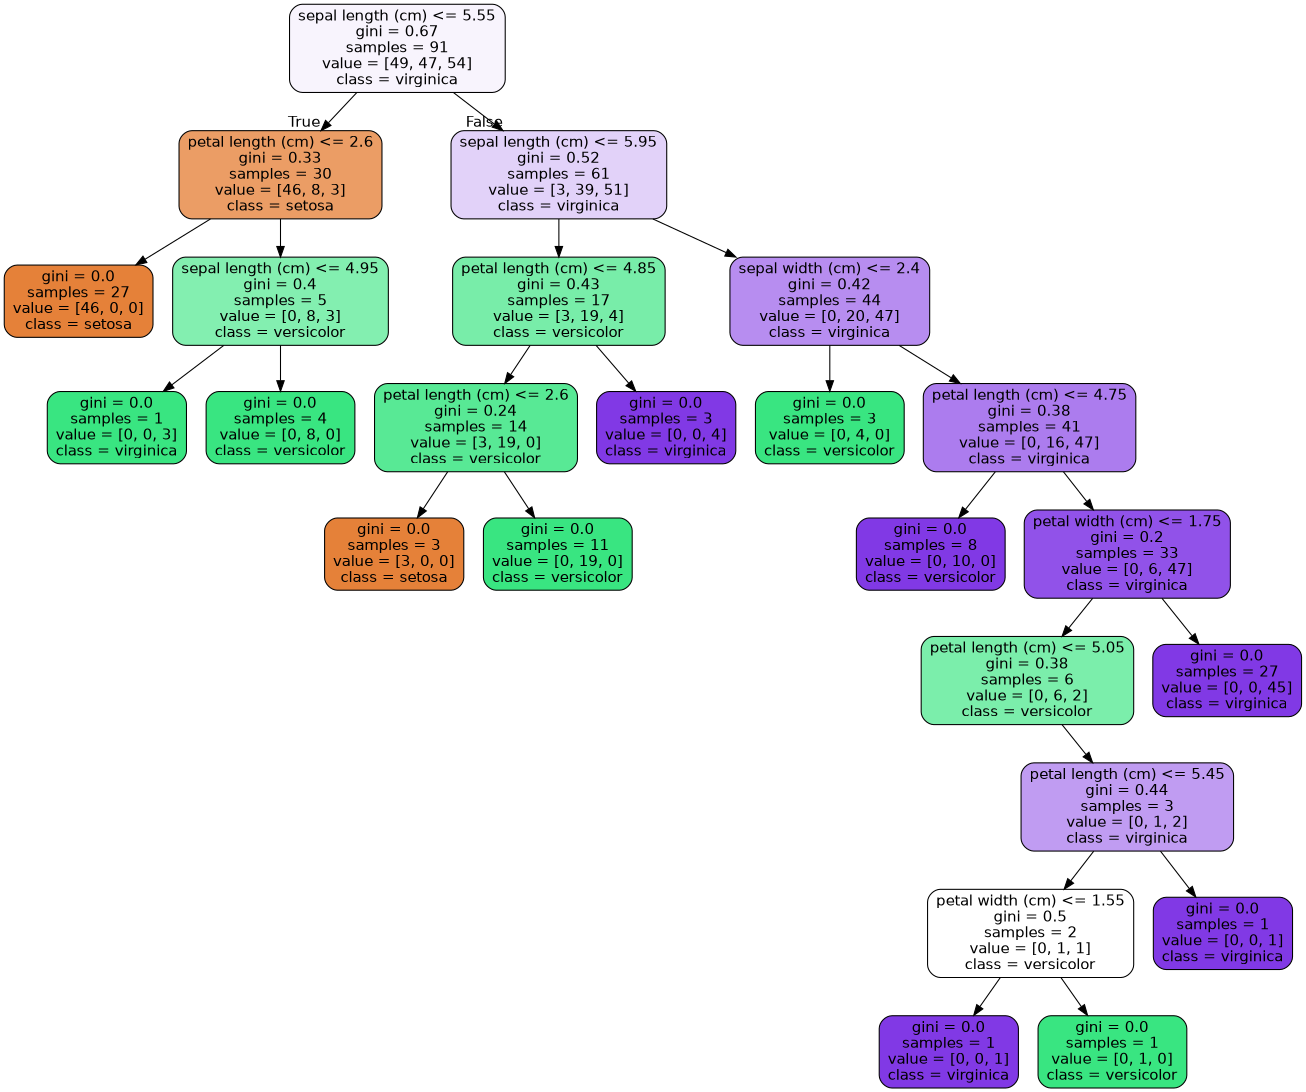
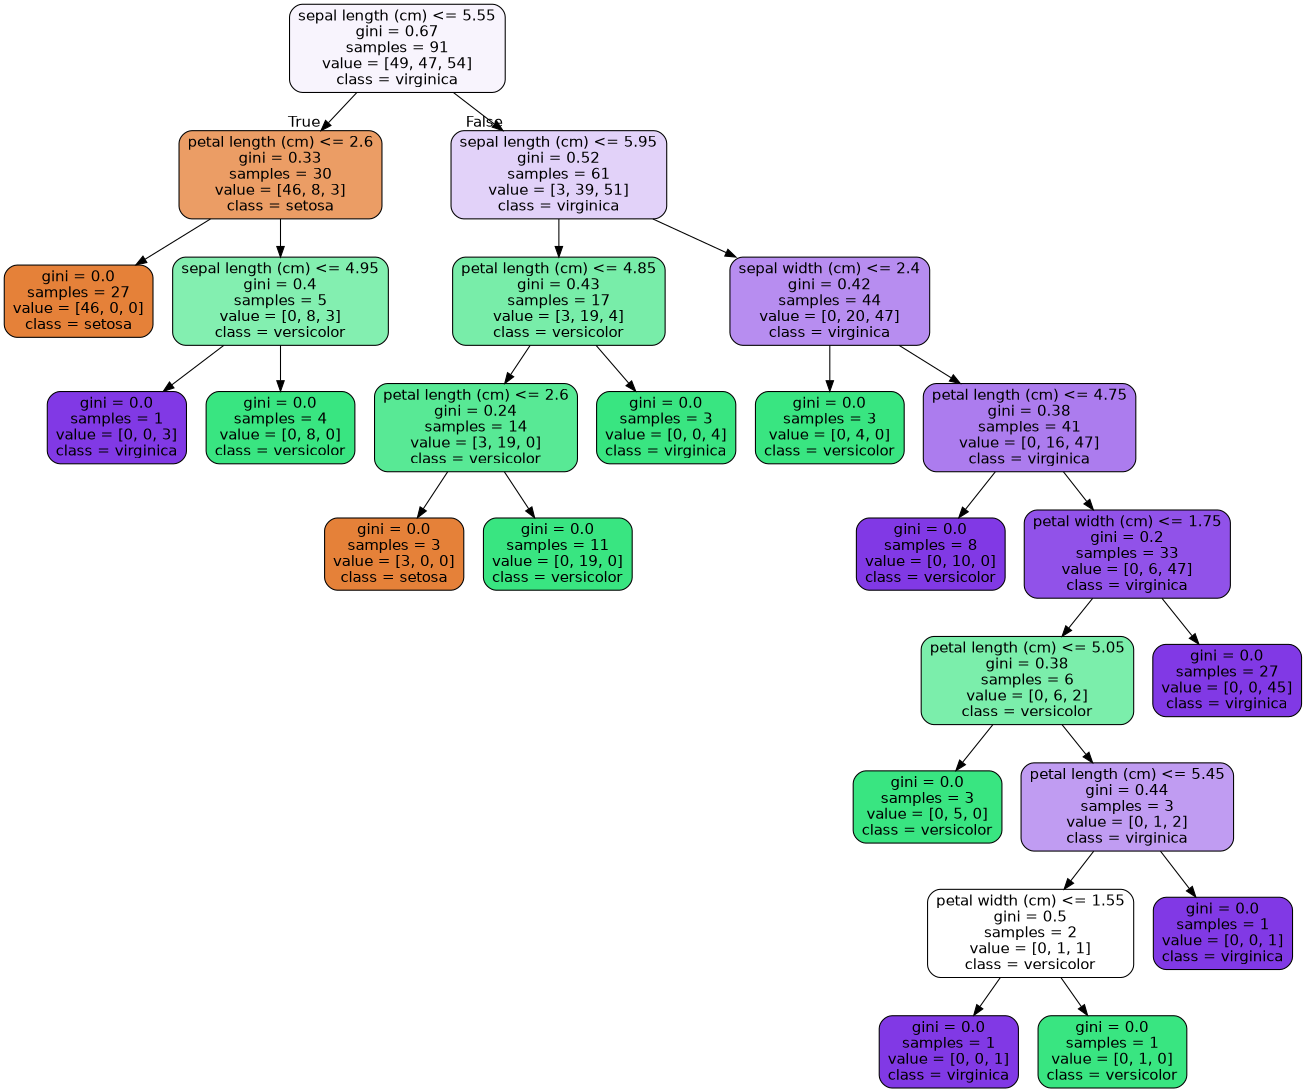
(117, 428) -> (117, 428)
(666, 428) -> (666, 428)
none -> (928, 807)
